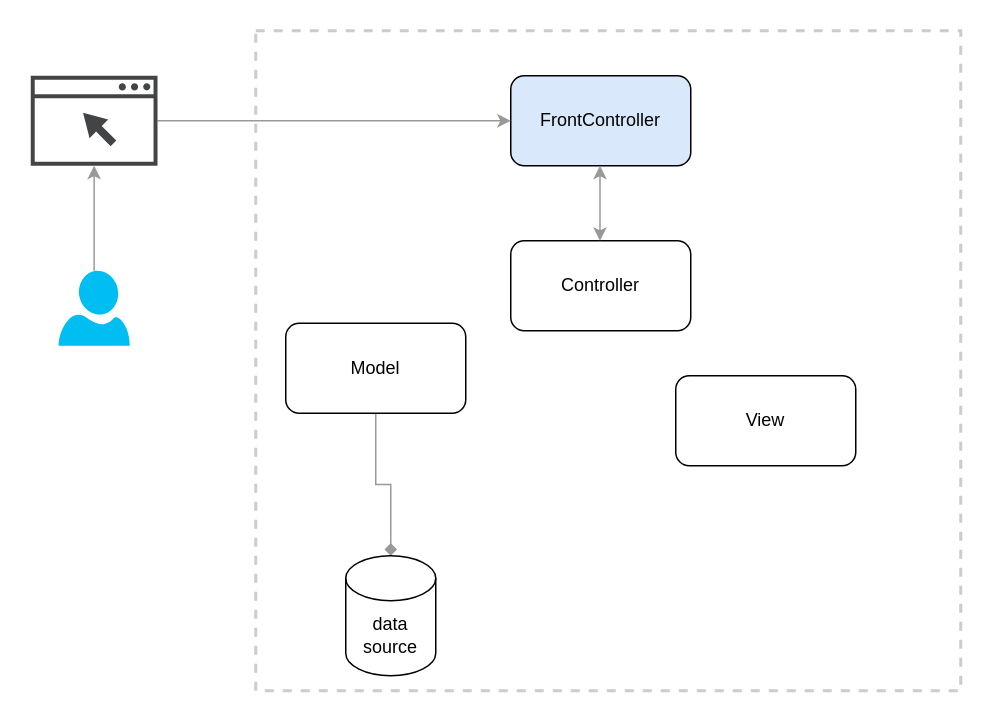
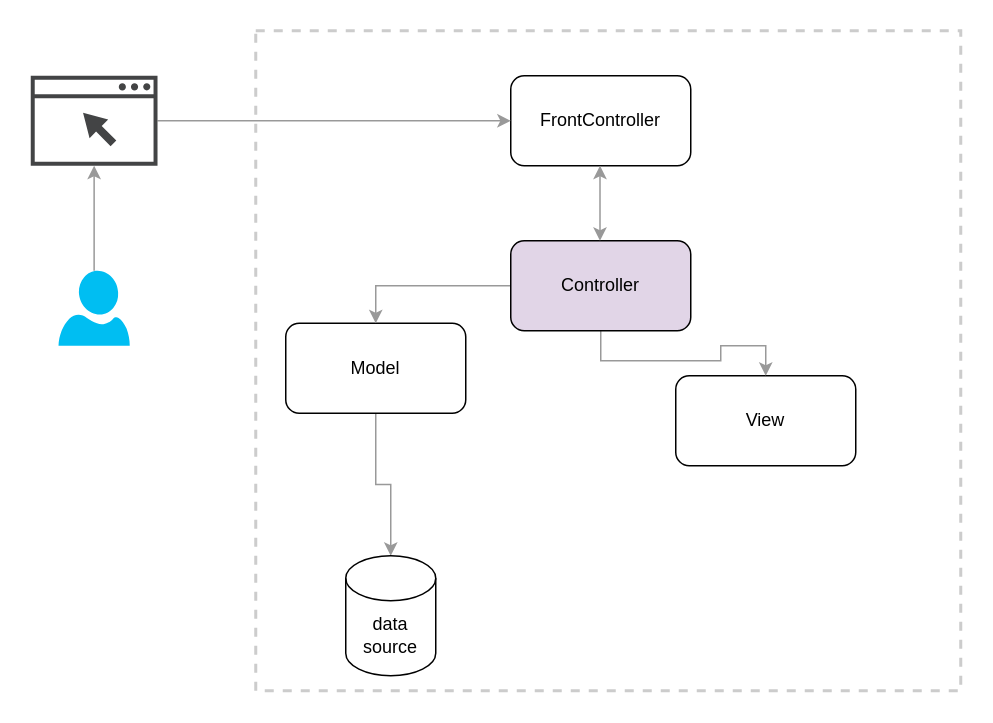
(601, 121) -> (601, 121)
none -> (430, 286)
(601, 286) -> (601, 286)
none -> (686, 361)
(391, 543) -> (391, 544)
